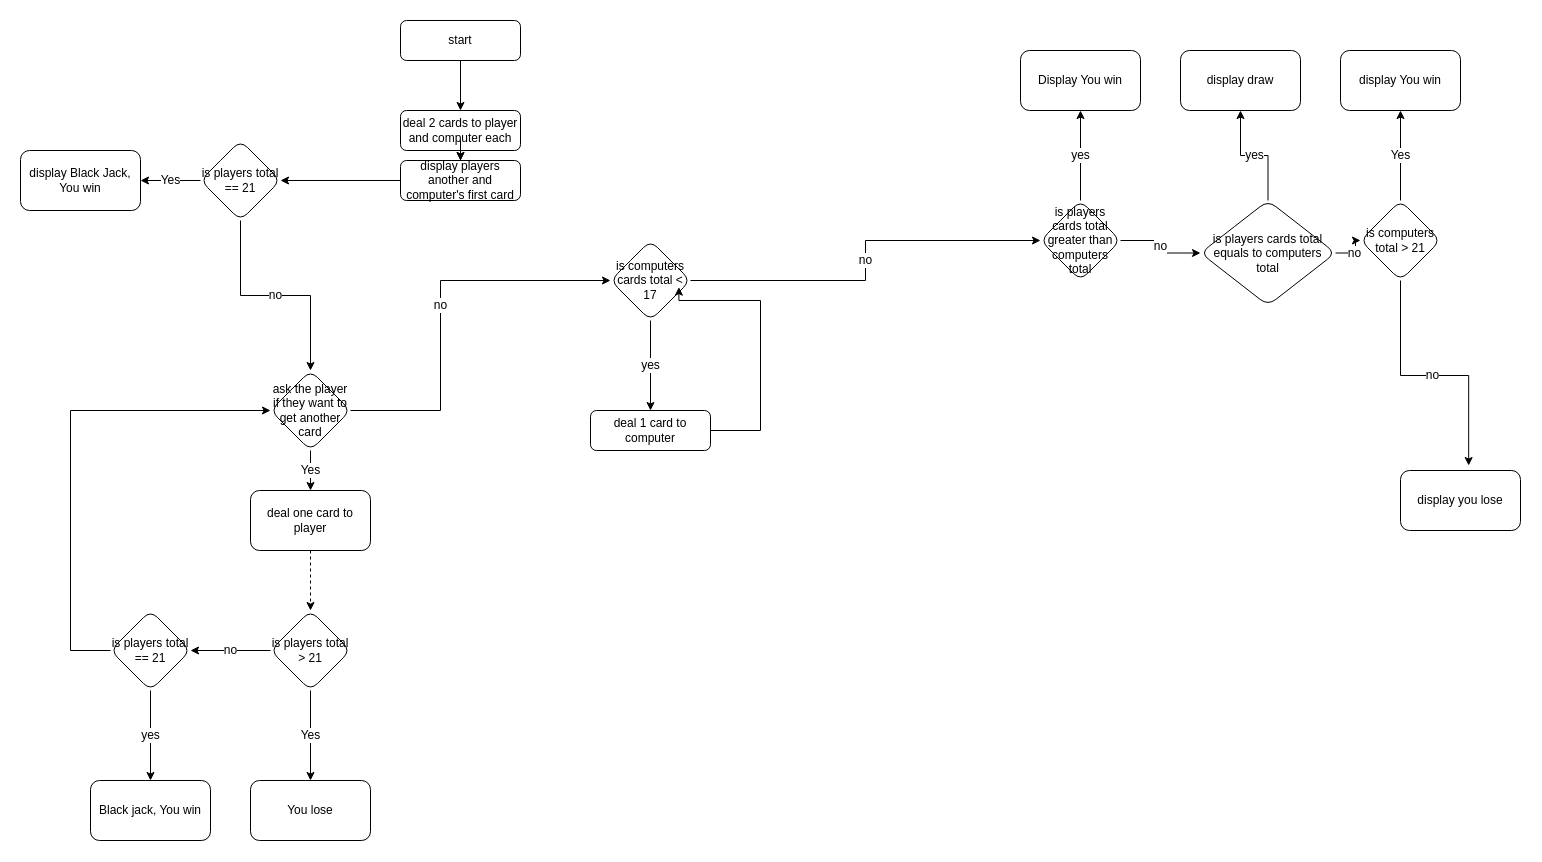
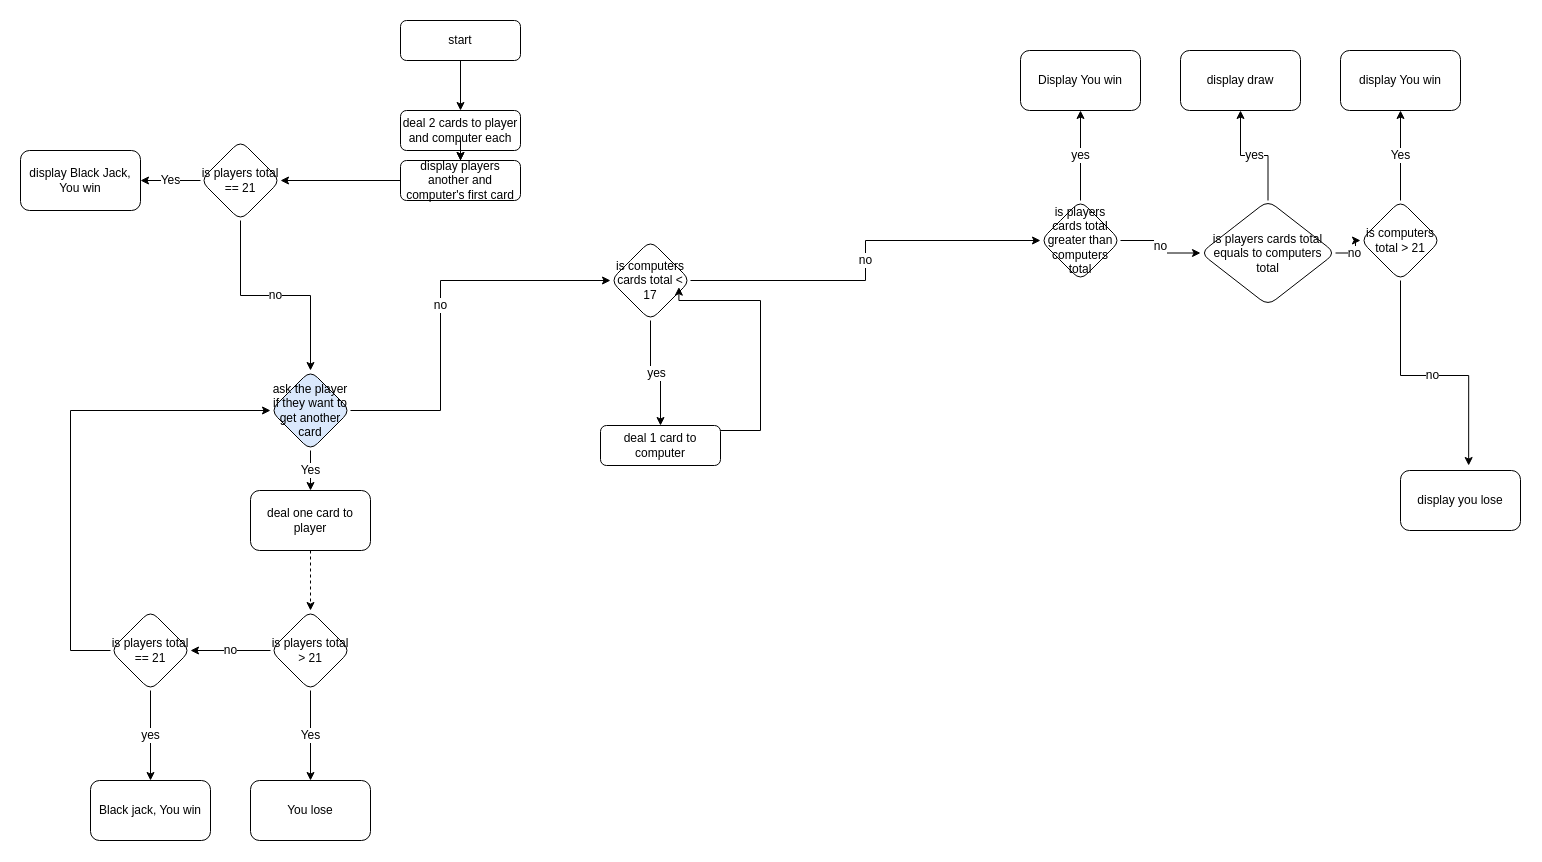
(311, 411) -> (311, 411)
(651, 431) -> (661, 446)
